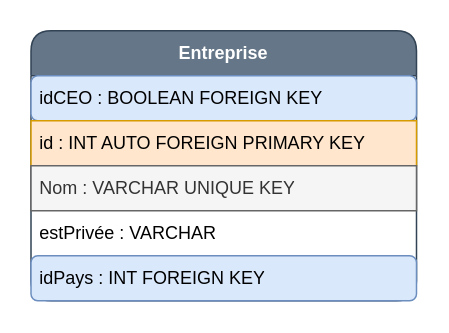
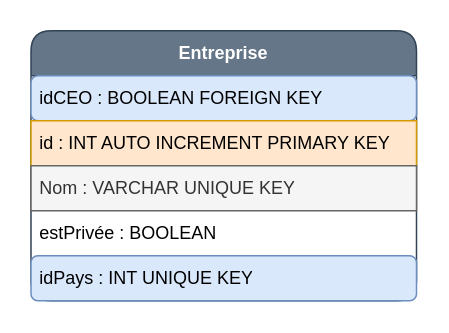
(187, 143) -> (197, 143)
(126, 233) -> (126, 233)
(147, 278) -> (142, 278)
